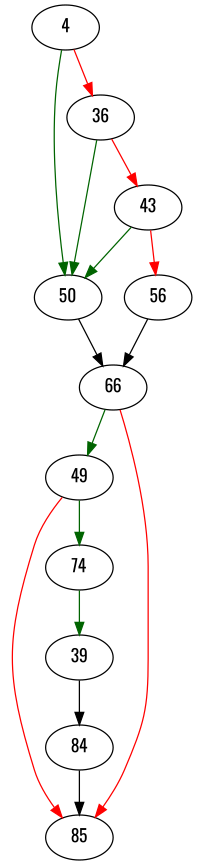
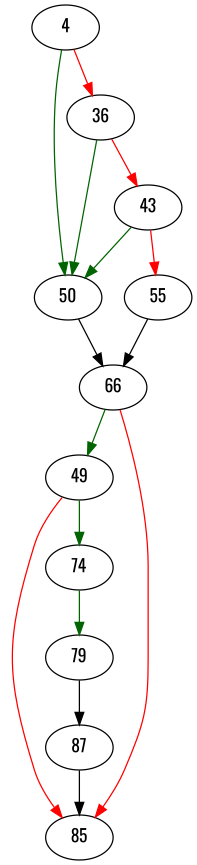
(158, 298) -> (158, 298)
(79, 658) -> (79, 658)
(79, 748) -> (79, 748)
